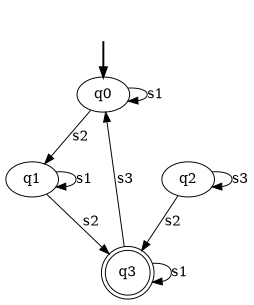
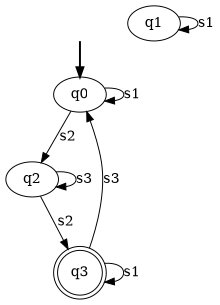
(71, 133) -> (59, 133)
(74, 221) -> none
